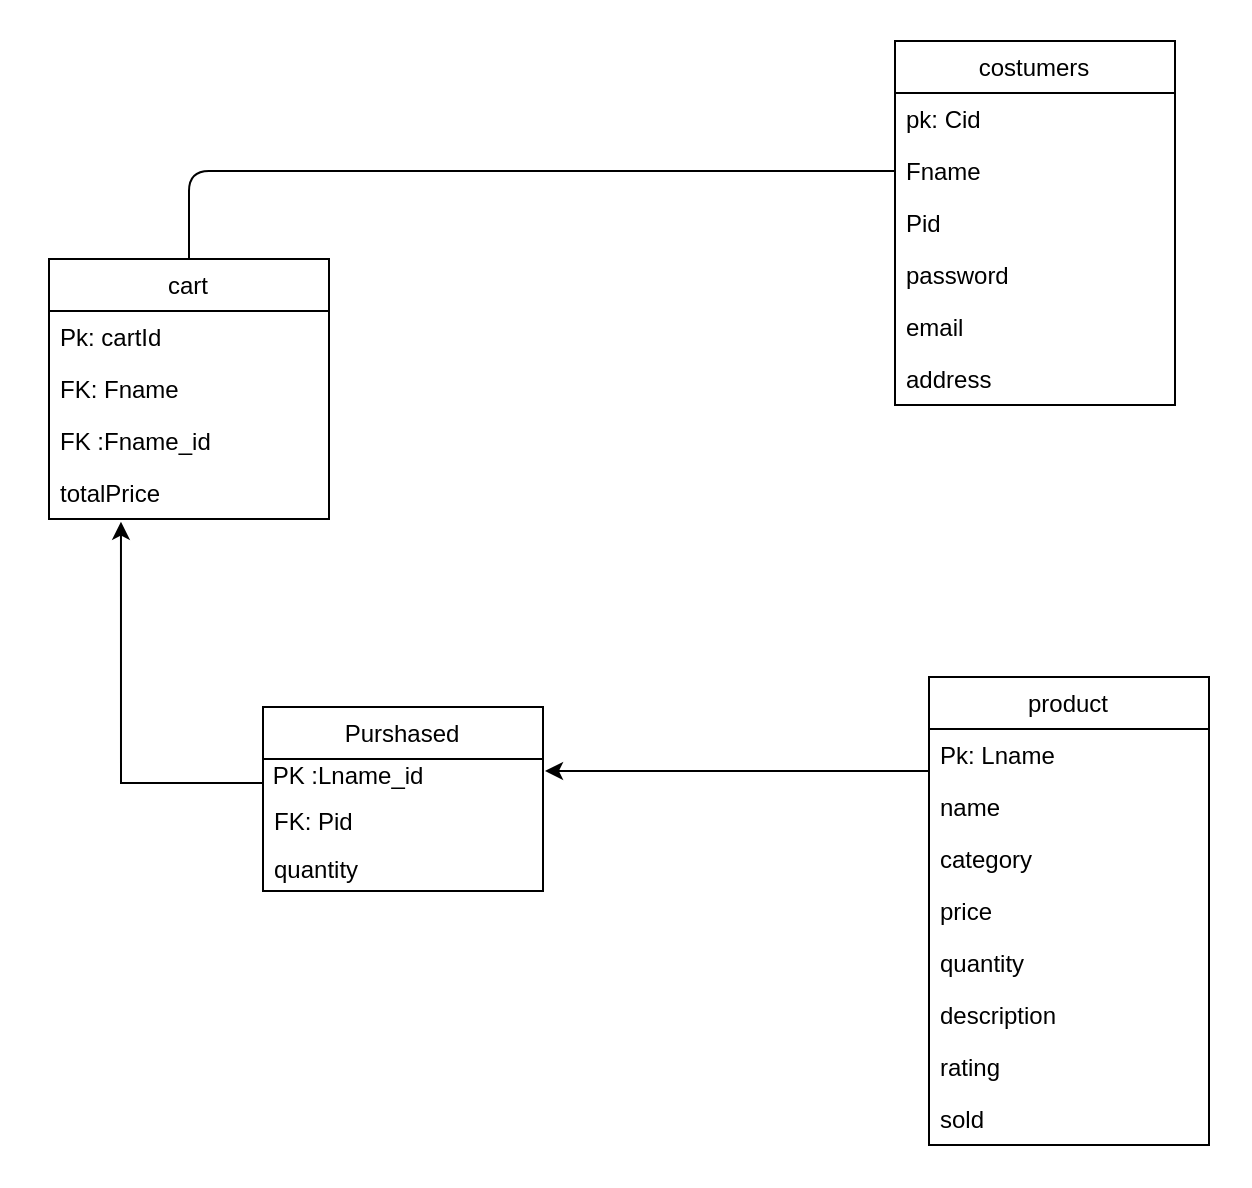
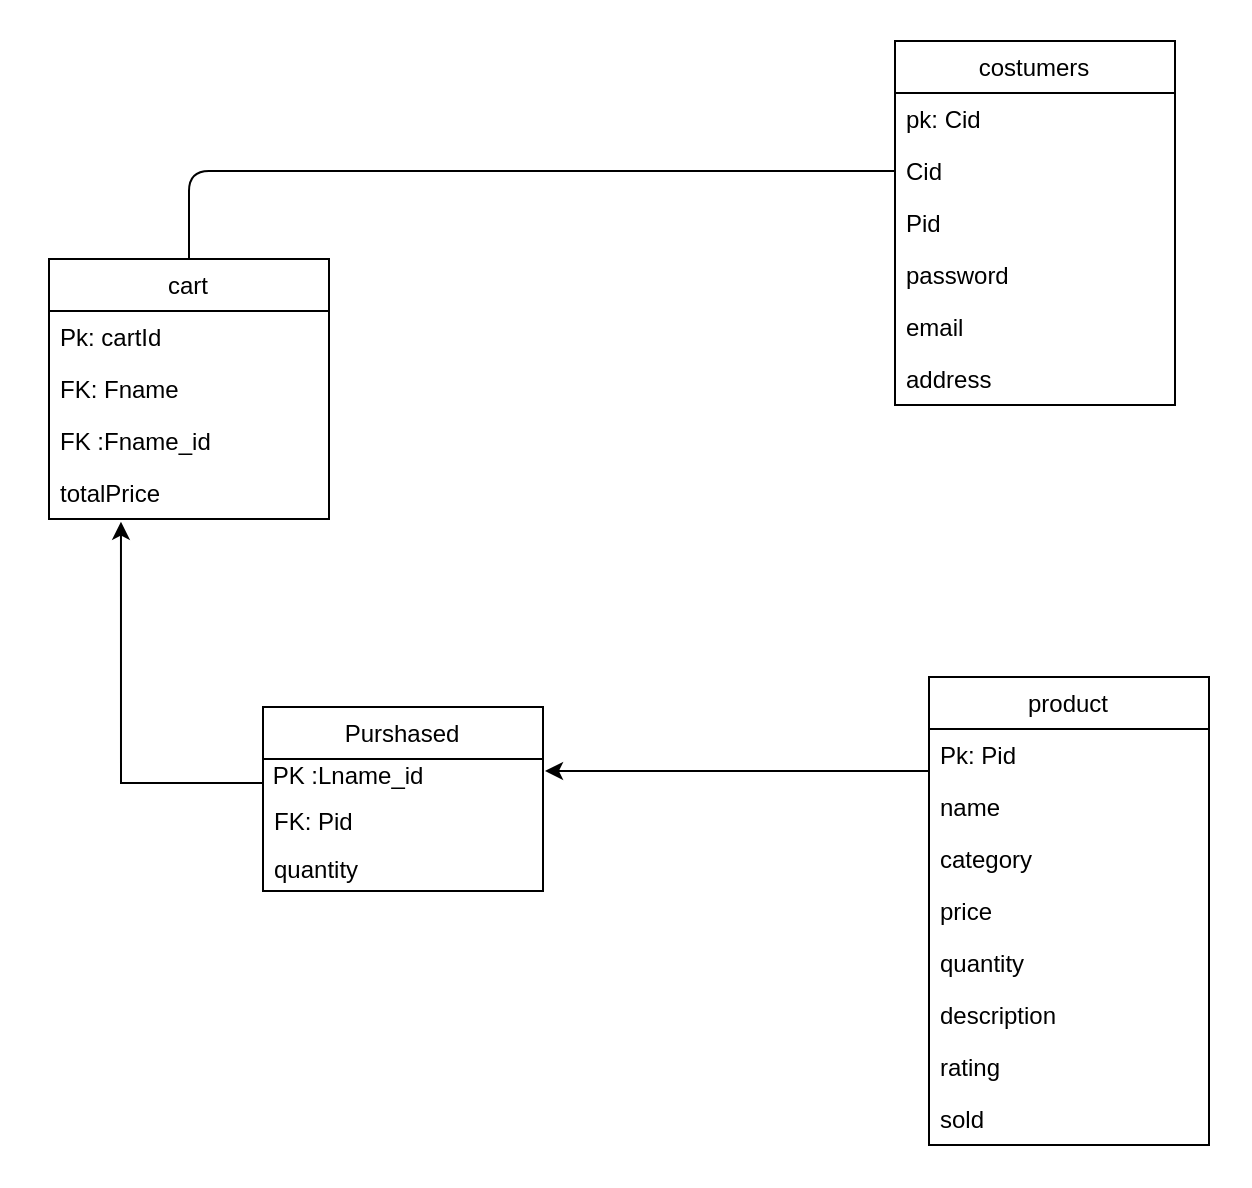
(940, 172) -> (923, 172)
(994, 756) -> (978, 756)
